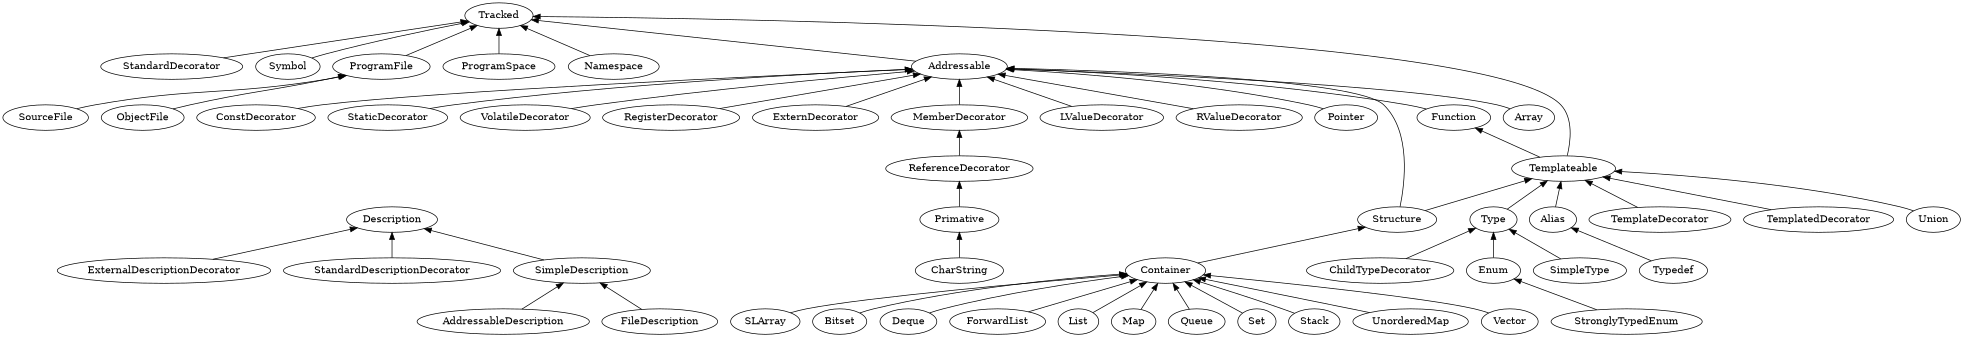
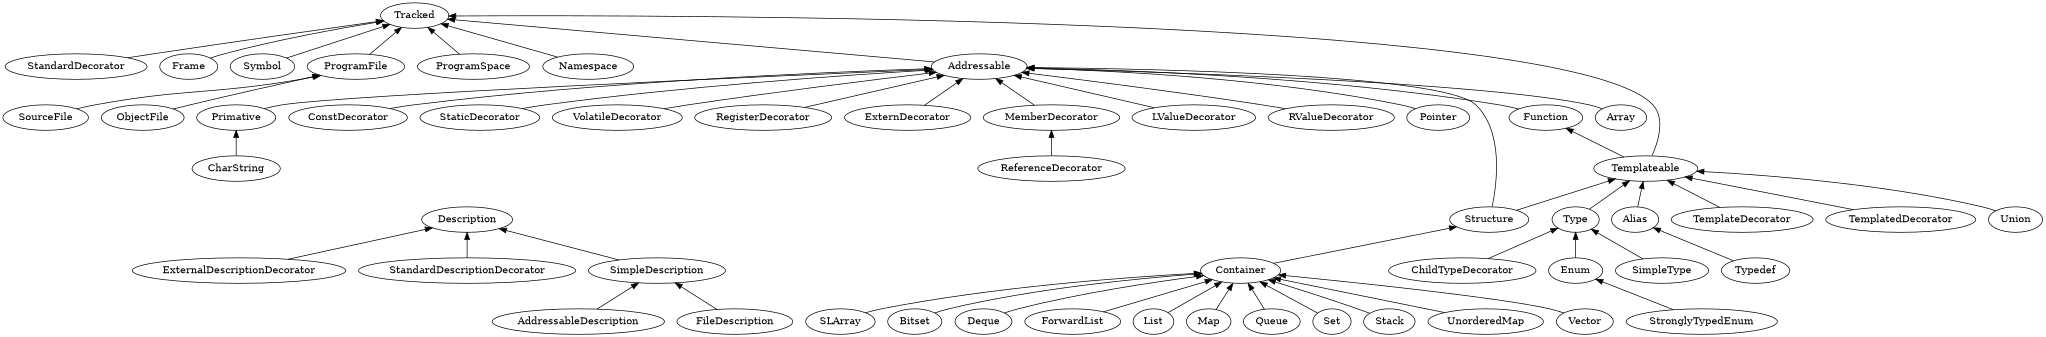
none -> (189, 67)
(959, 198) -> (528, 88)
